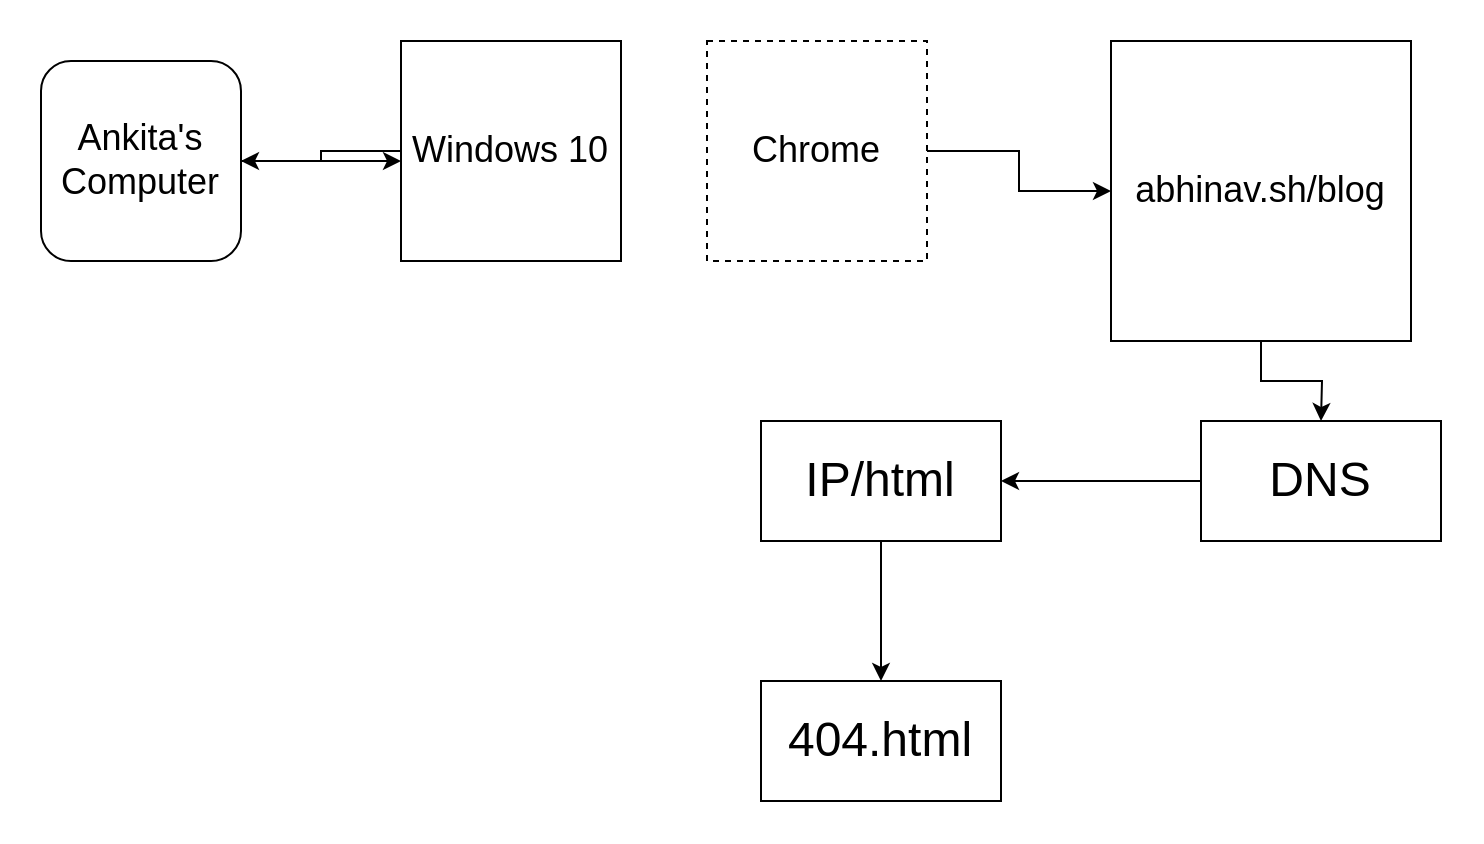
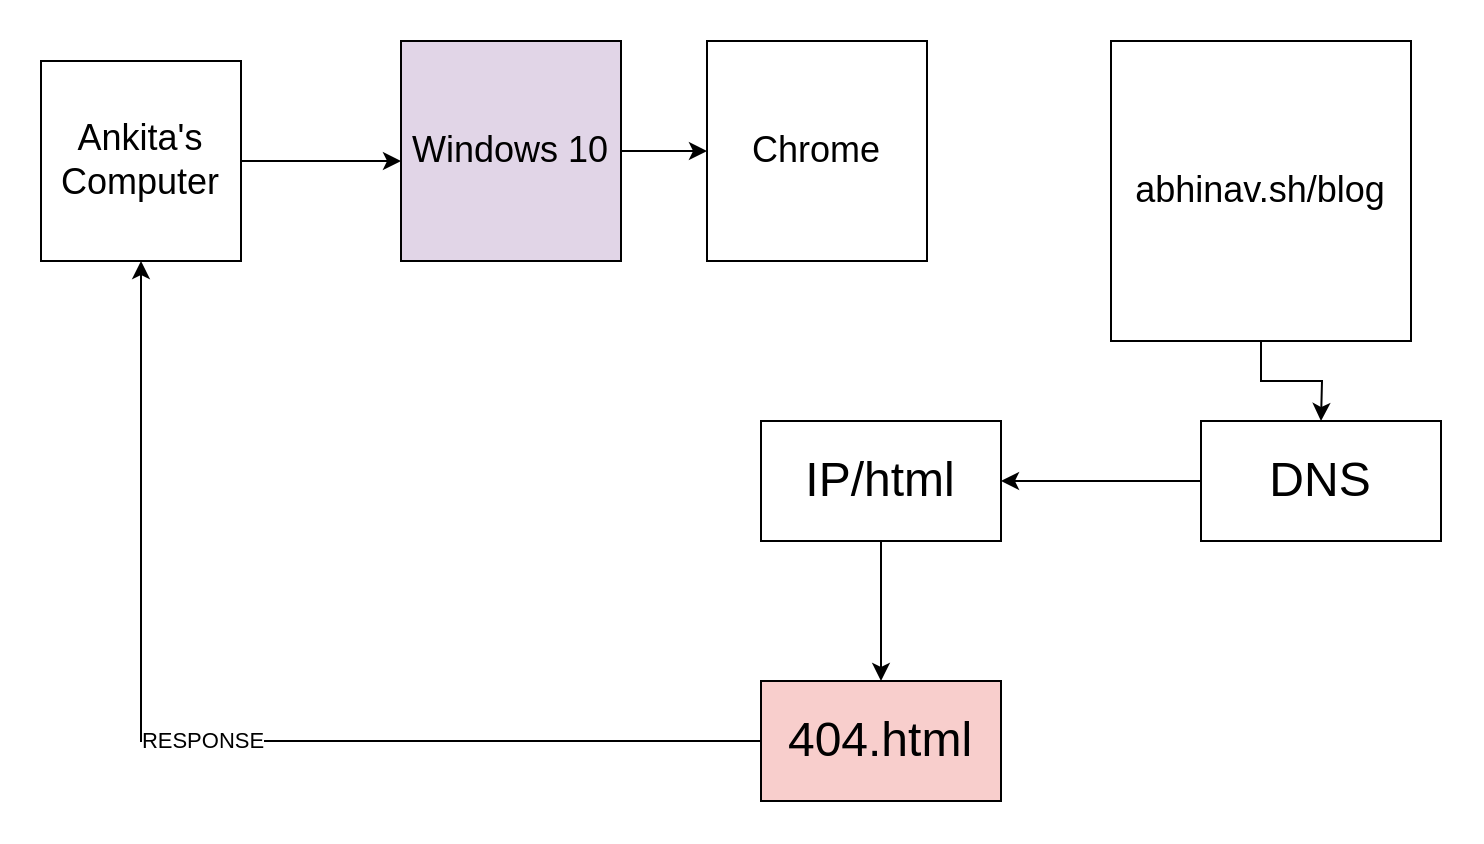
(358, 151) -> (657, 151)
(511, 151) -> (511, 151)
(817, 151) -> (817, 151)
(141, 161) -> (141, 161)
(1019, 164) -> none
none -> (218, 741)
(881, 741) -> (881, 741)
